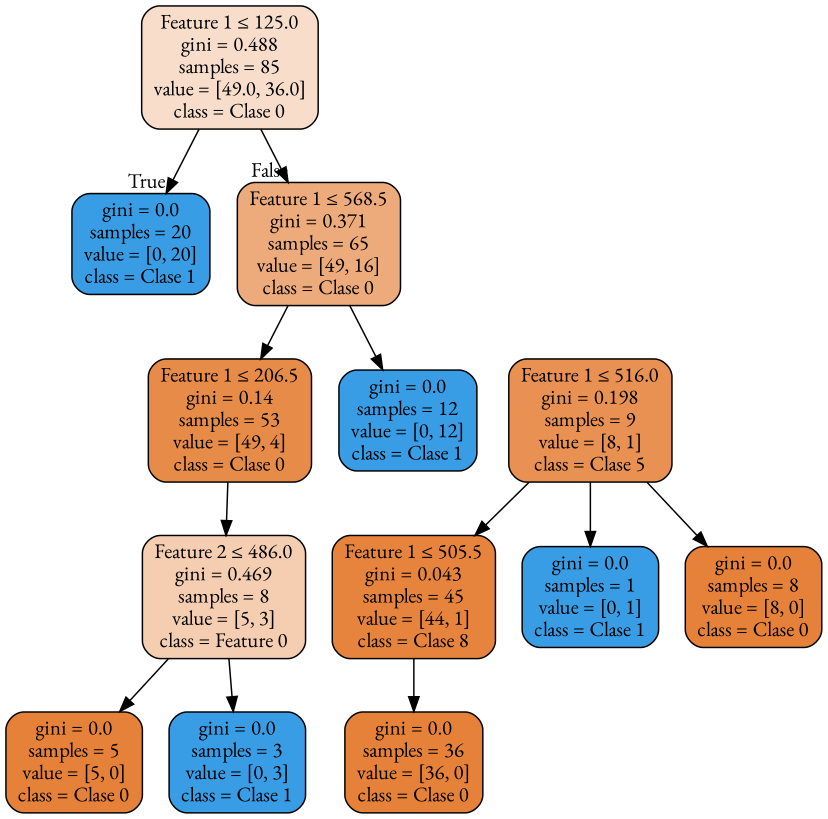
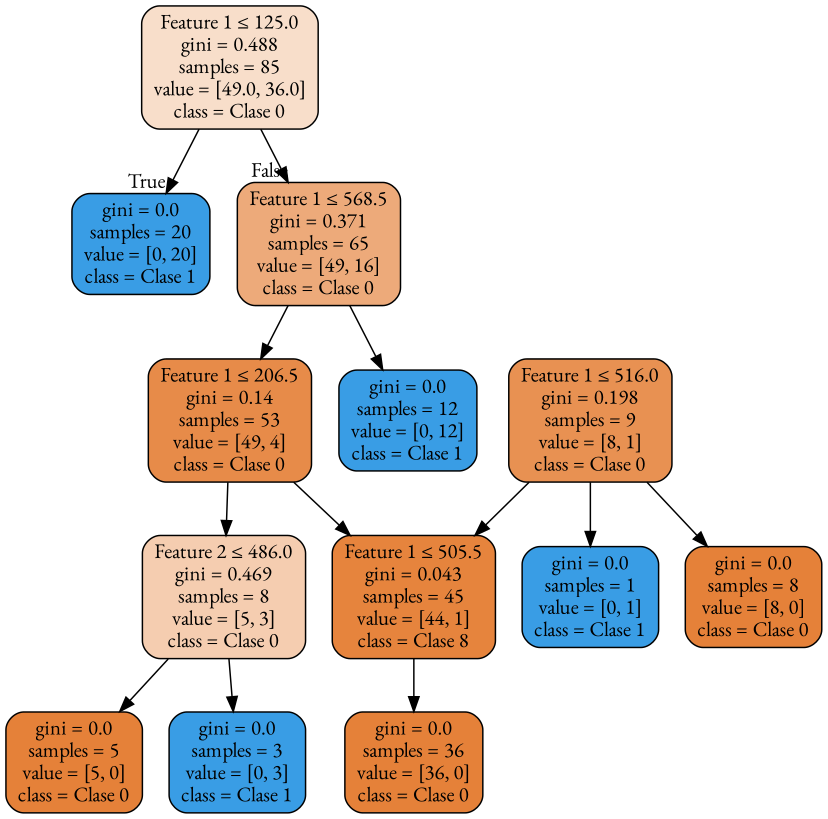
(590, 464) -> (590, 464)
none -> (317, 504)
(224, 641) -> (224, 641)
